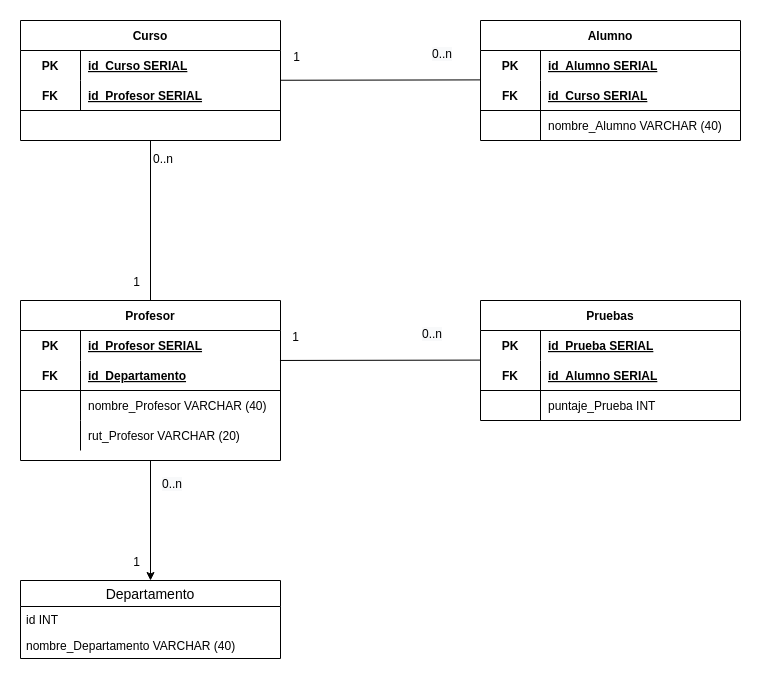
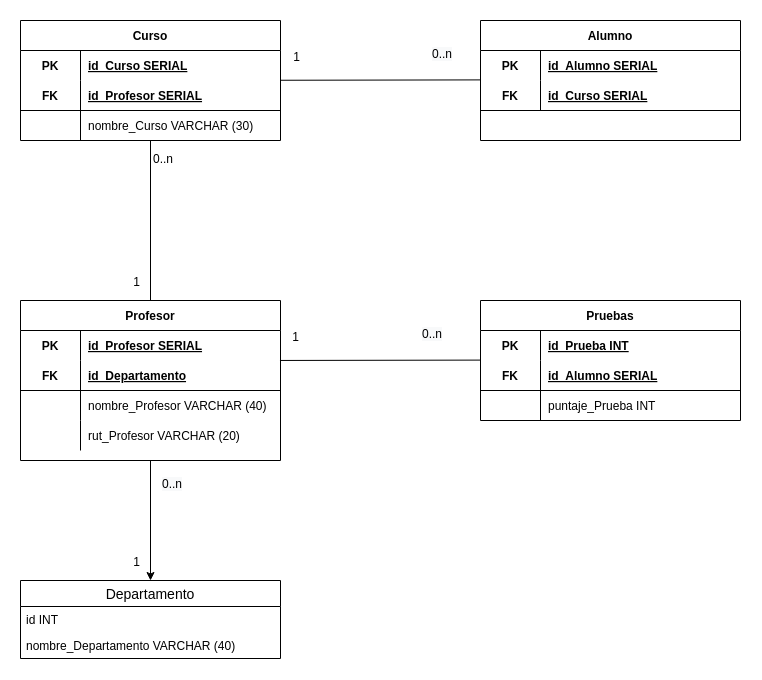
none -> (181, 126)
(641, 126) -> none
(599, 346) -> (589, 346)
